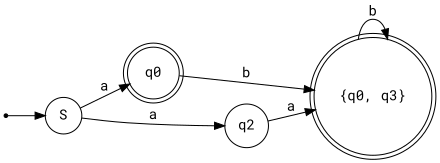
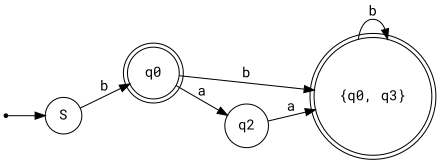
(105, 87) -> (105, 87)
(148, 124) -> (197, 98)
